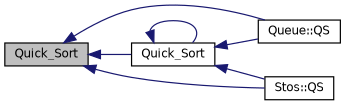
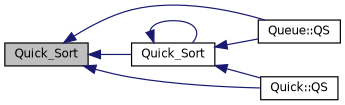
(299, 88) -> (299, 88)
